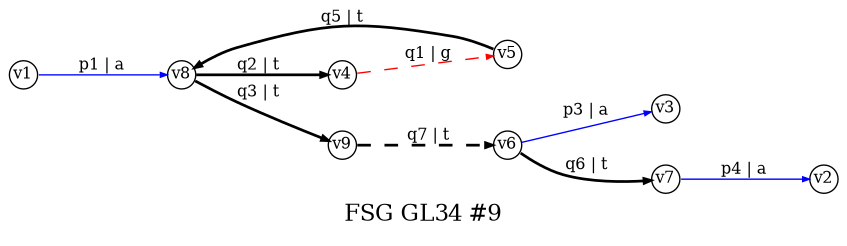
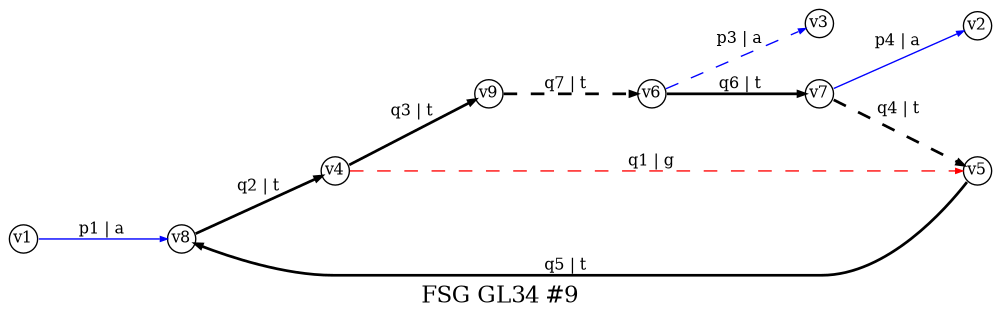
(257, 111) -> (409, 134)
(583, 128) -> (732, 60)
none -> (895, 131)
